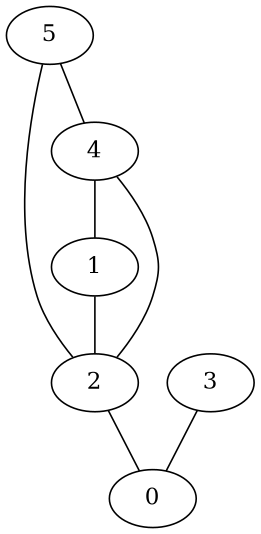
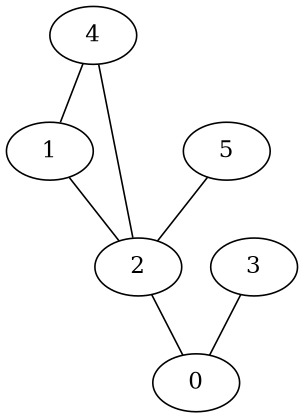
(72, 93) -> none
